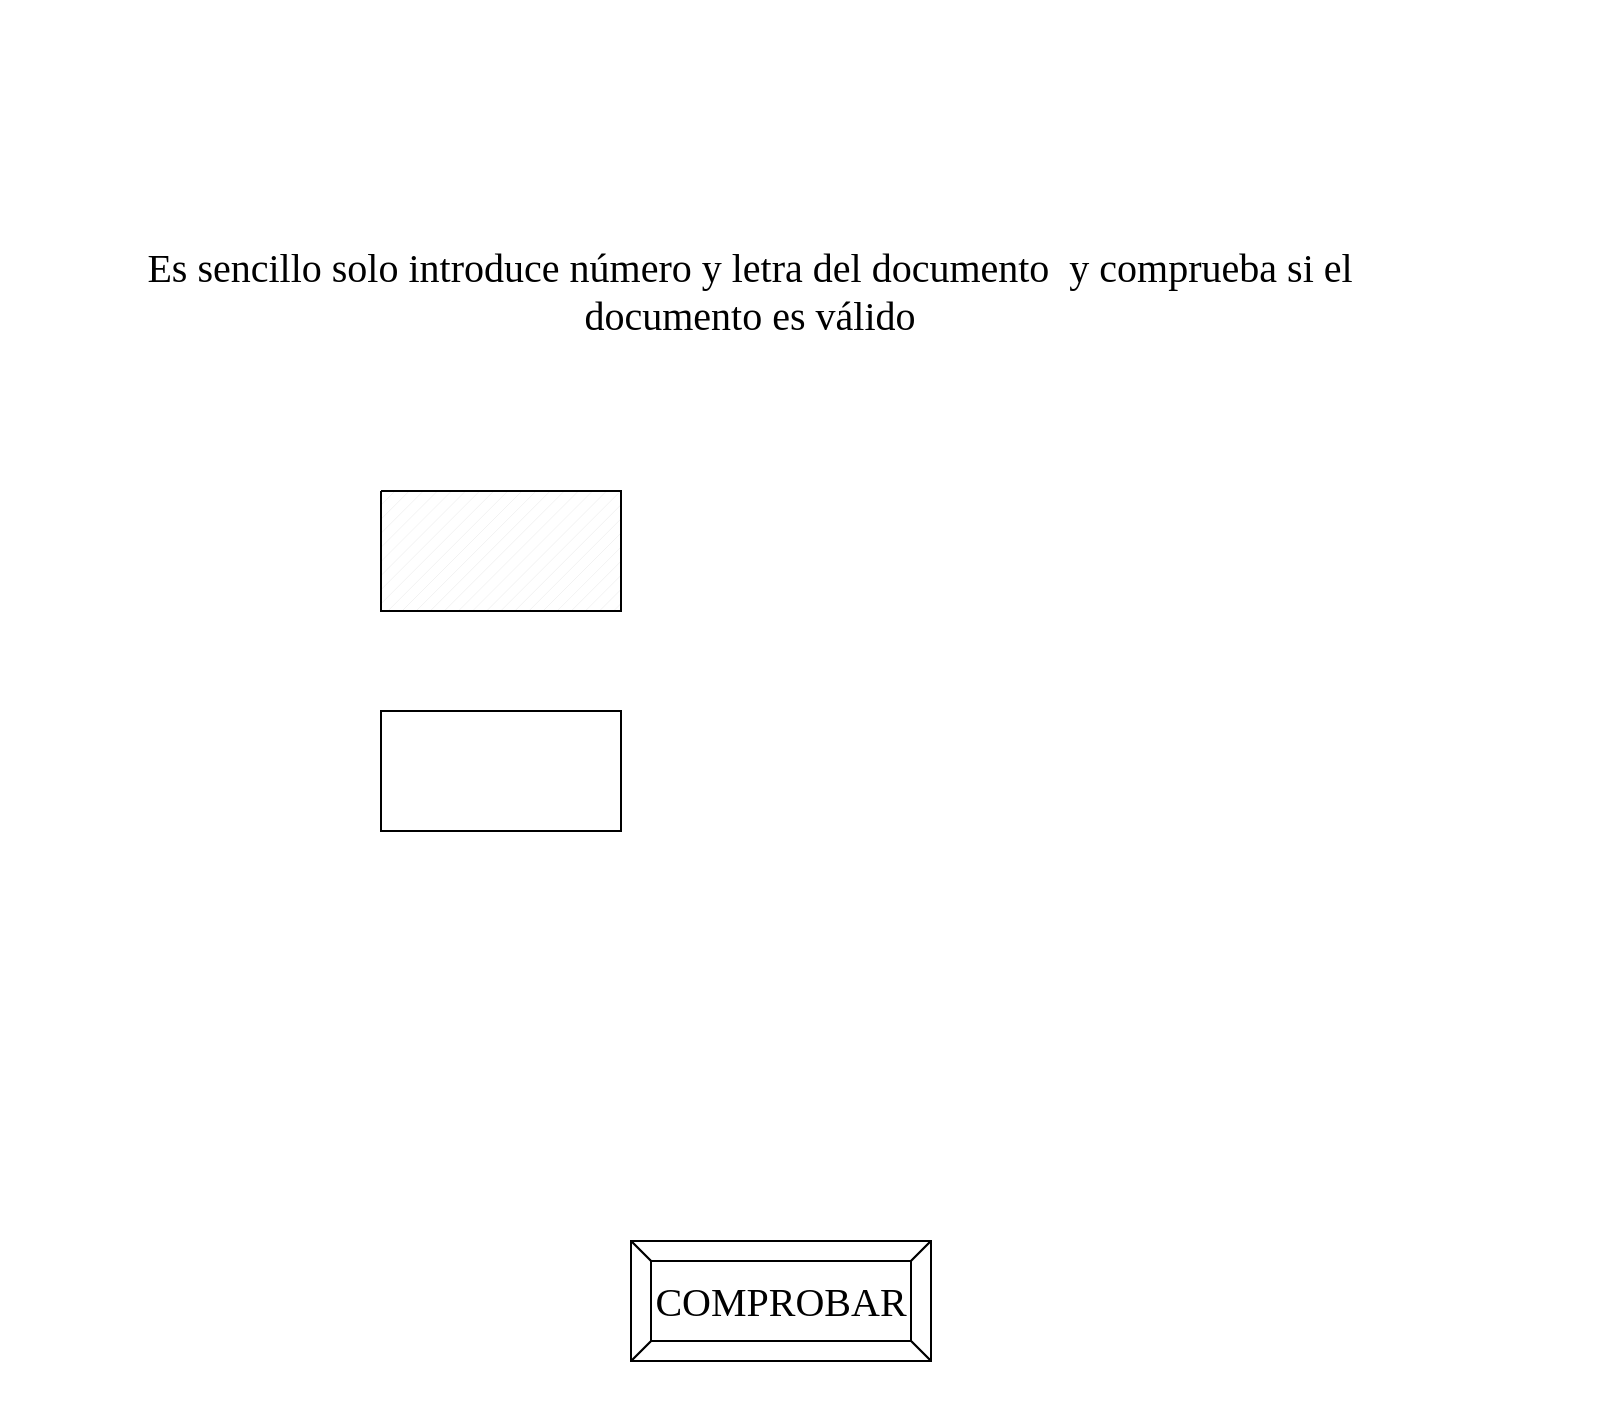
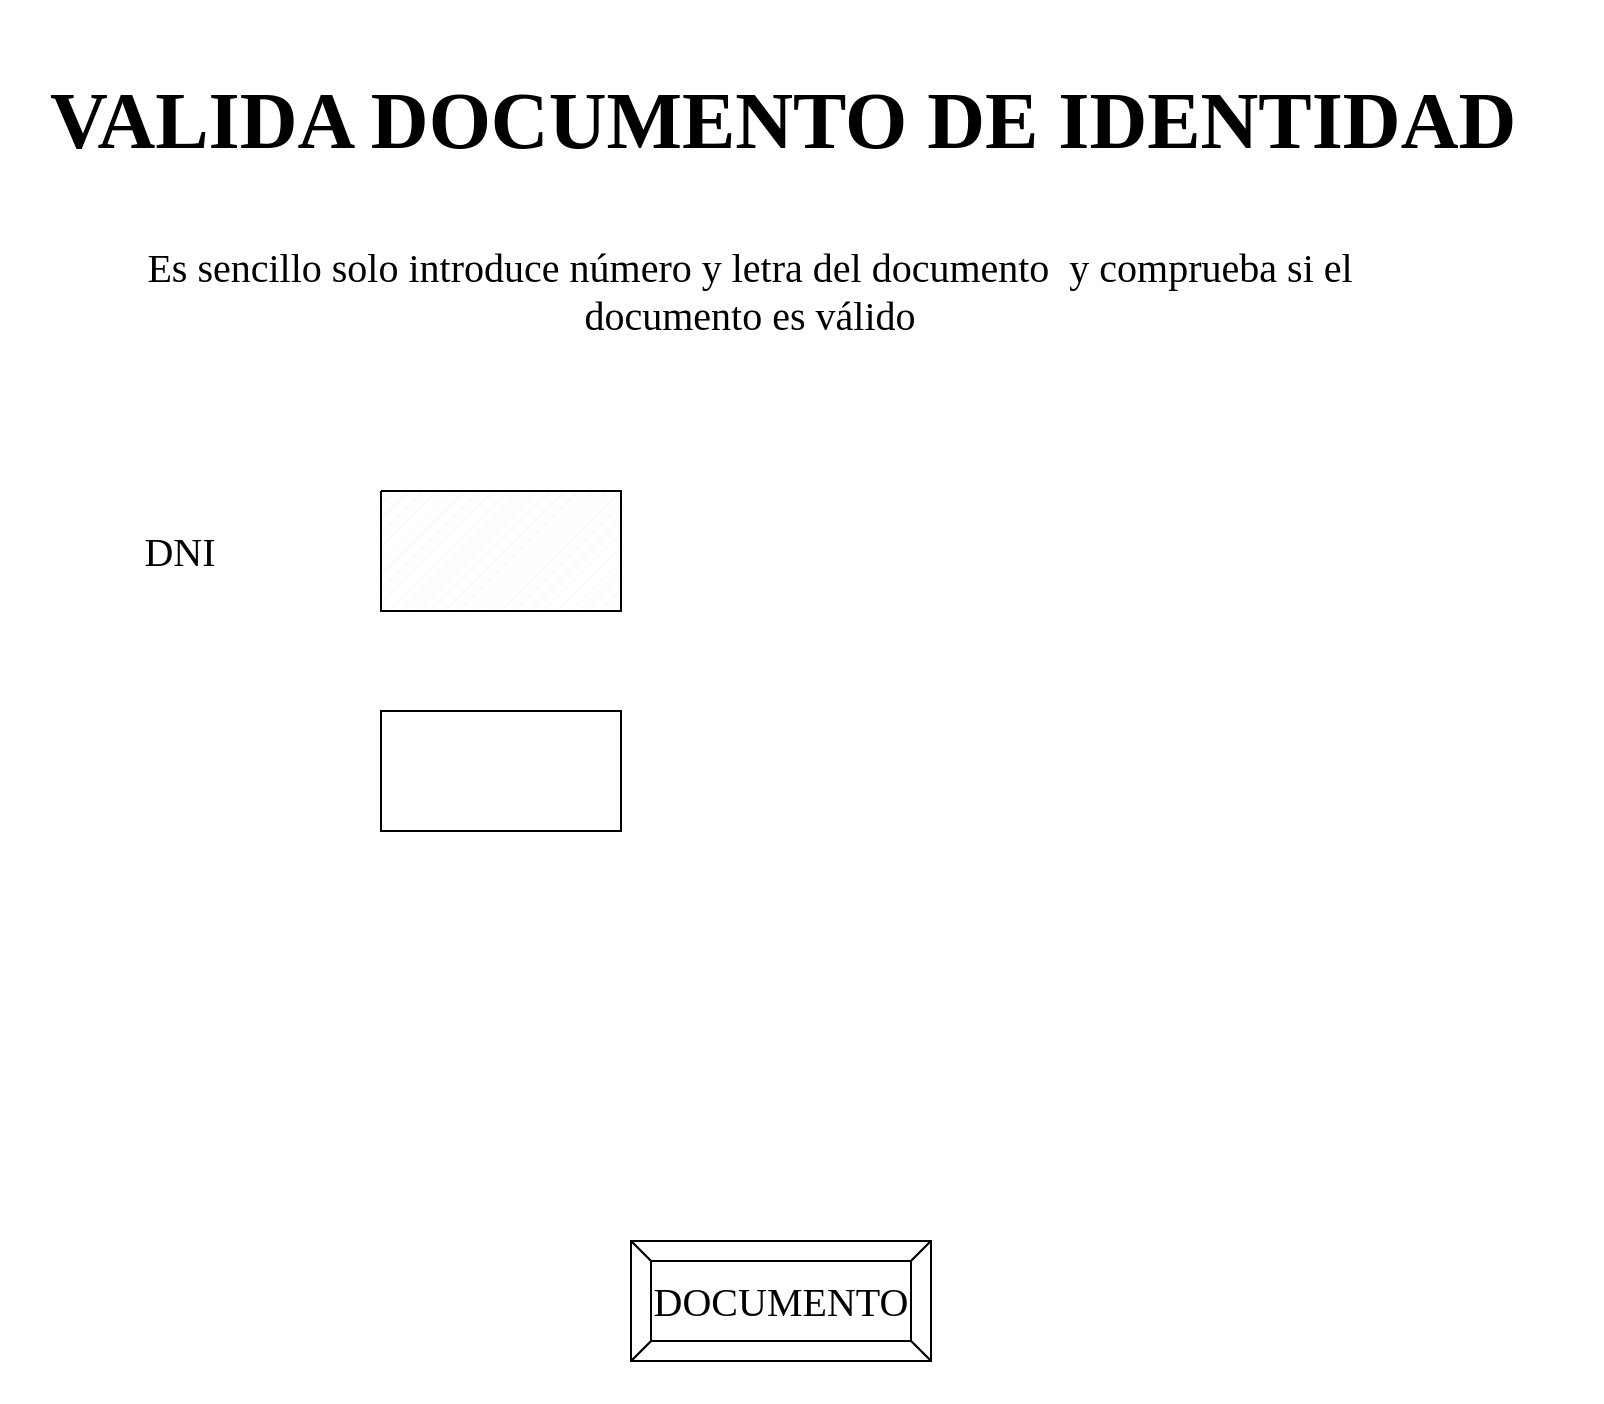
none -> (801, 131)
none -> (181, 551)
(782, 1301) -> (782, 1301)
